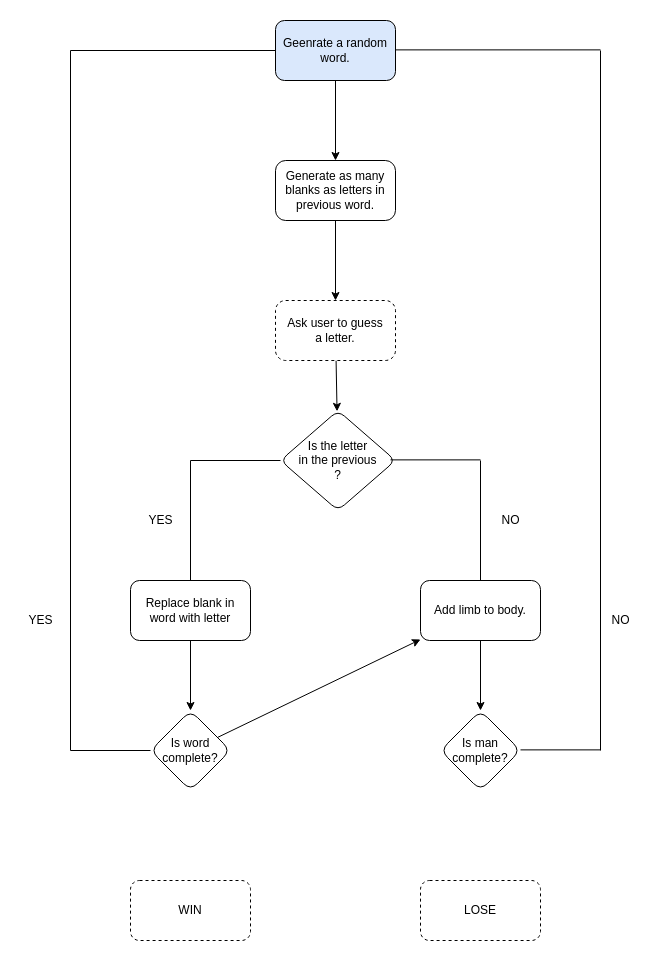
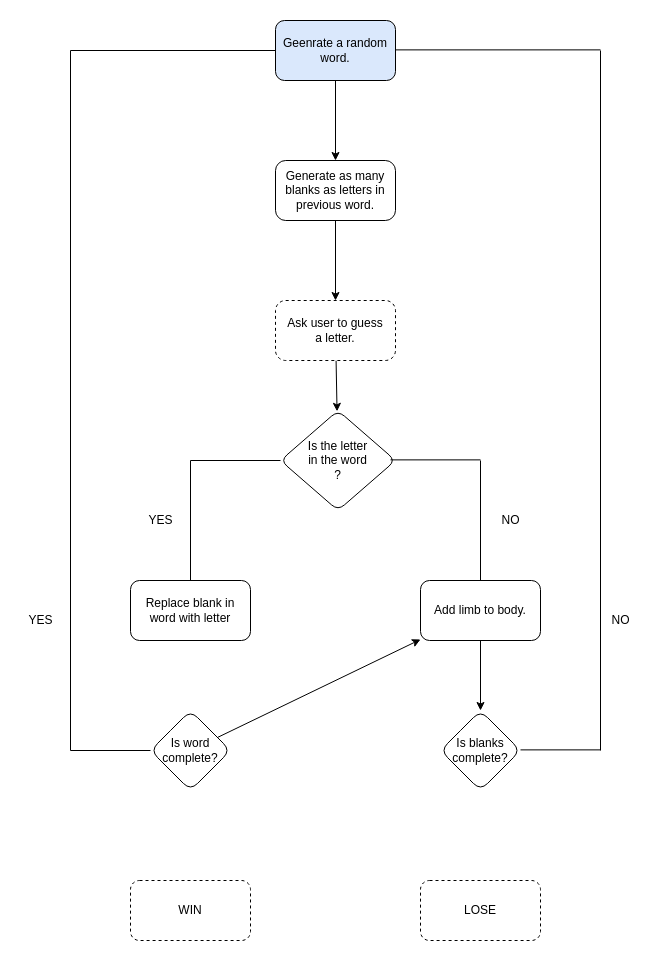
(338, 461) -> (338, 461)
(191, 672) -> none
(481, 751) -> (481, 751)
